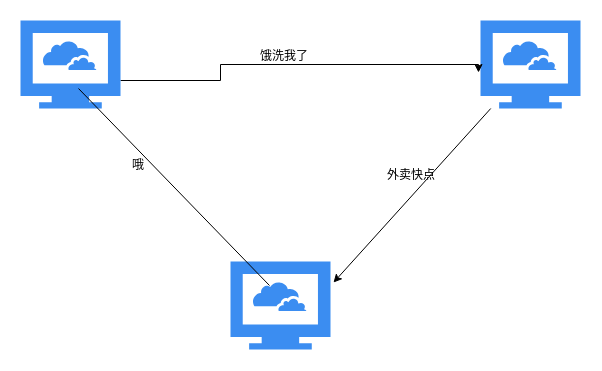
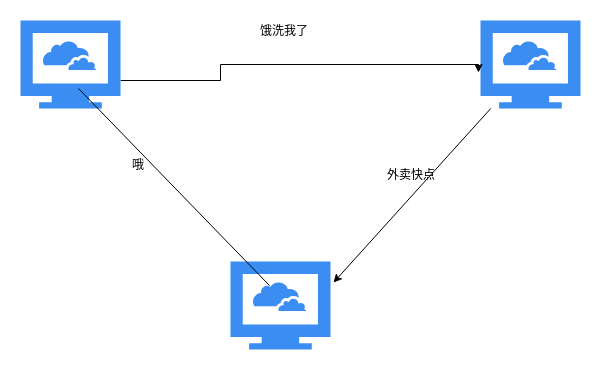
(294, 57) -> (294, 32)
